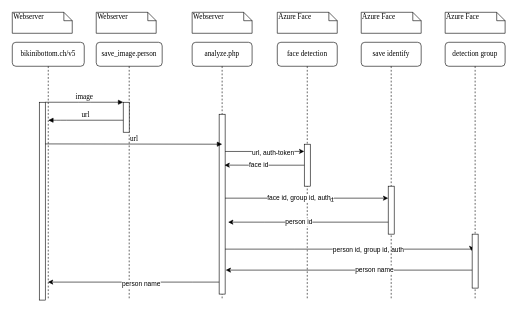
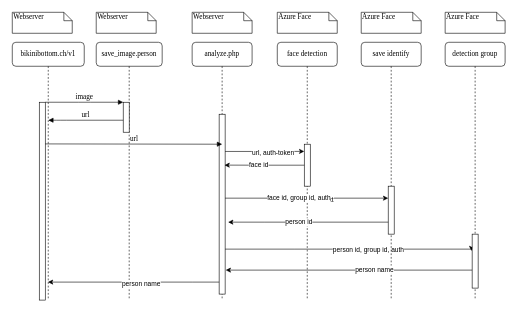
(48, 54) -> (48, 54)
